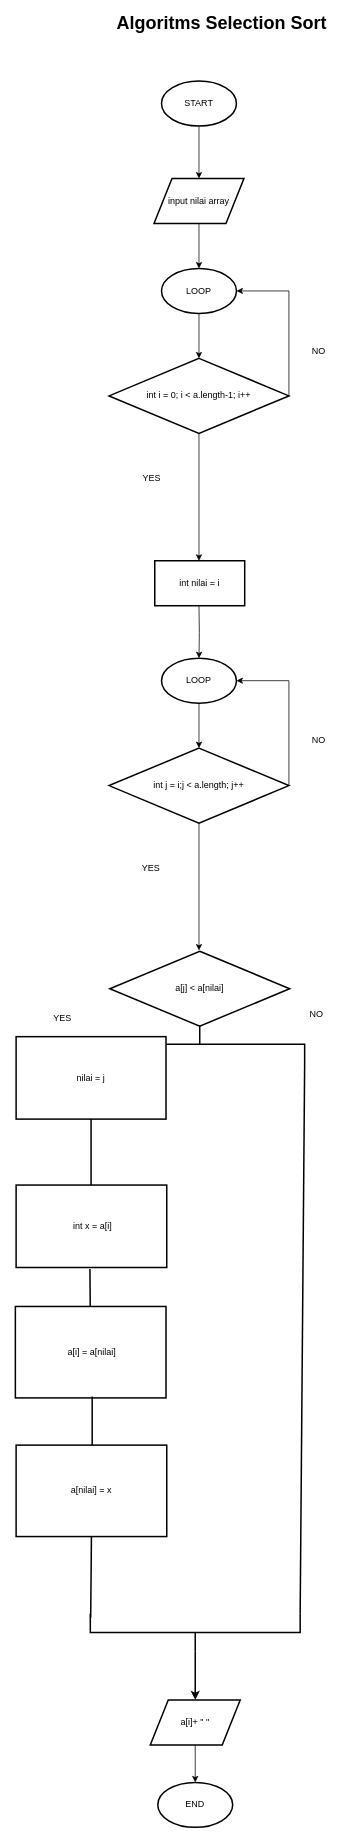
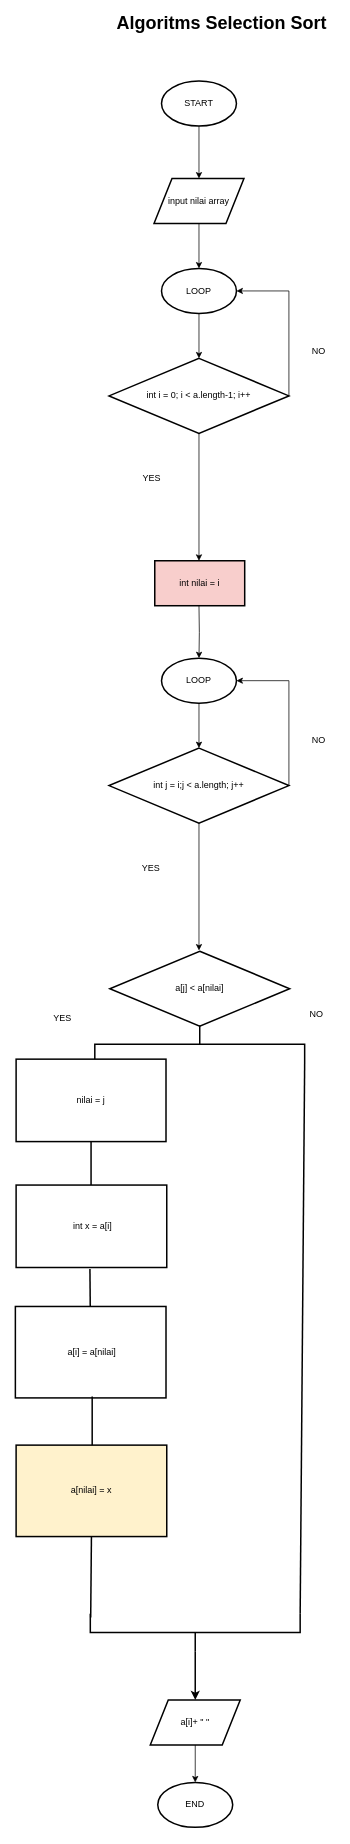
(200, 583) -> (200, 583)
(91, 1078) -> (91, 1101)
(92, 1491) -> (92, 1491)
